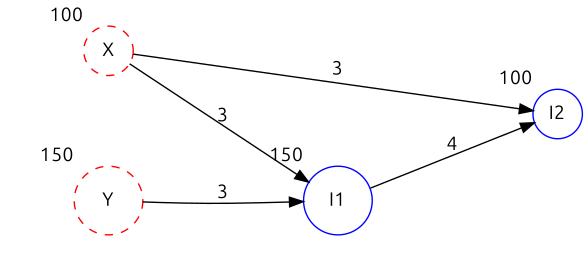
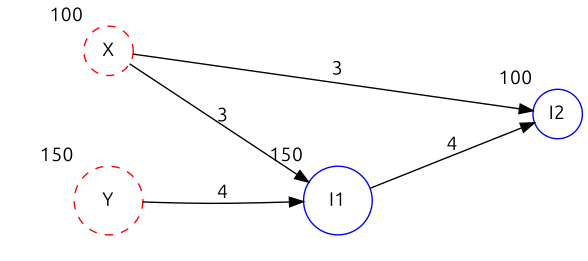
(223, 193) -> (223, 193)
